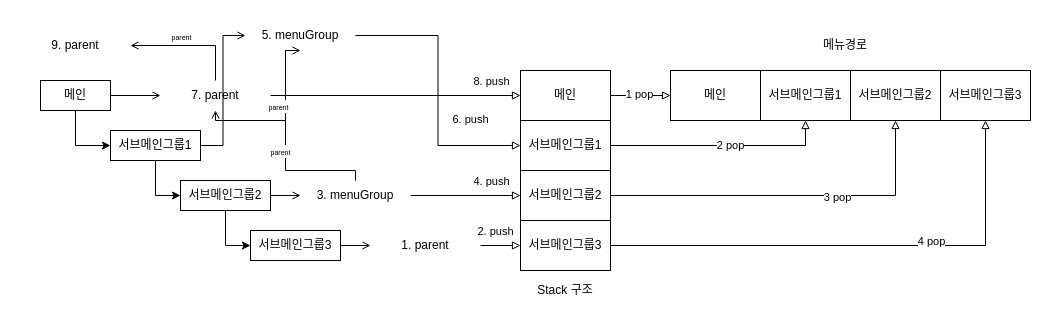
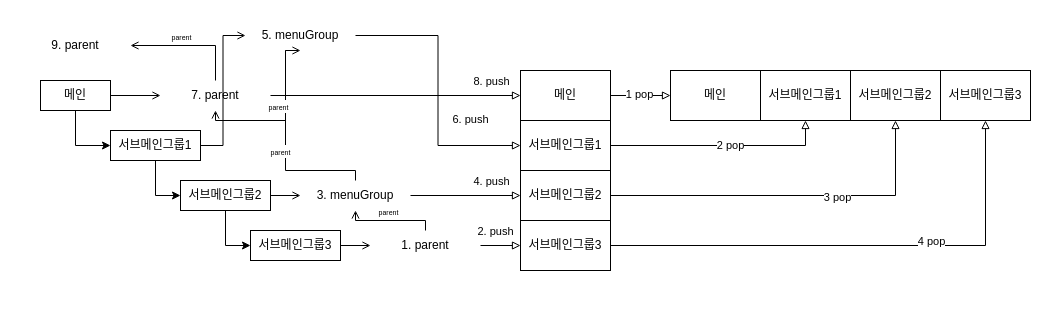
(846, 46) -> none
none -> (393, 221)
(566, 291) -> none
